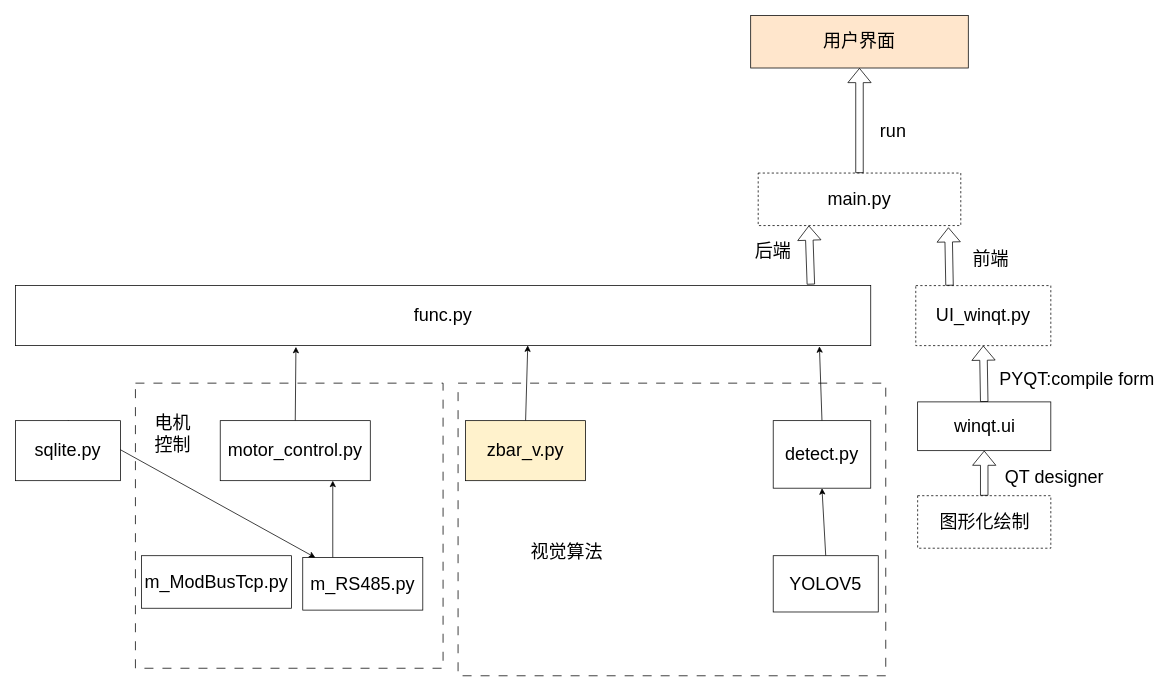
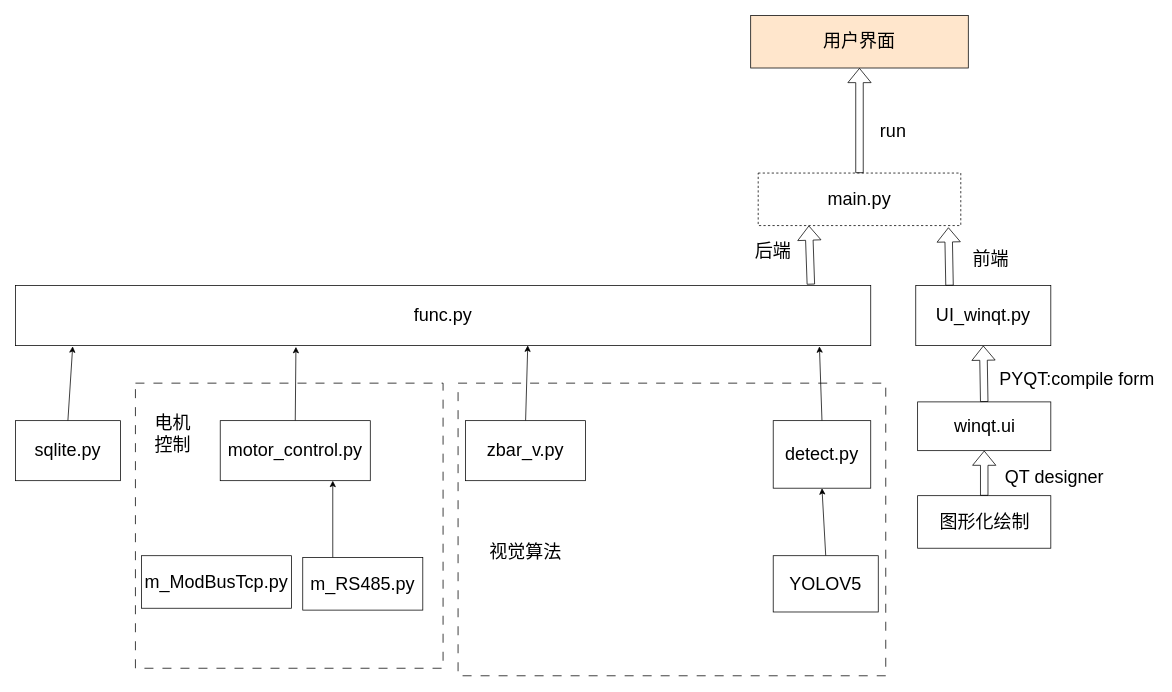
(983, 315) -> (983, 315)
(525, 450) -> (525, 450)
(214, 502) -> (70, 384)
(984, 522) -> (984, 522)
(567, 552) -> (525, 552)
